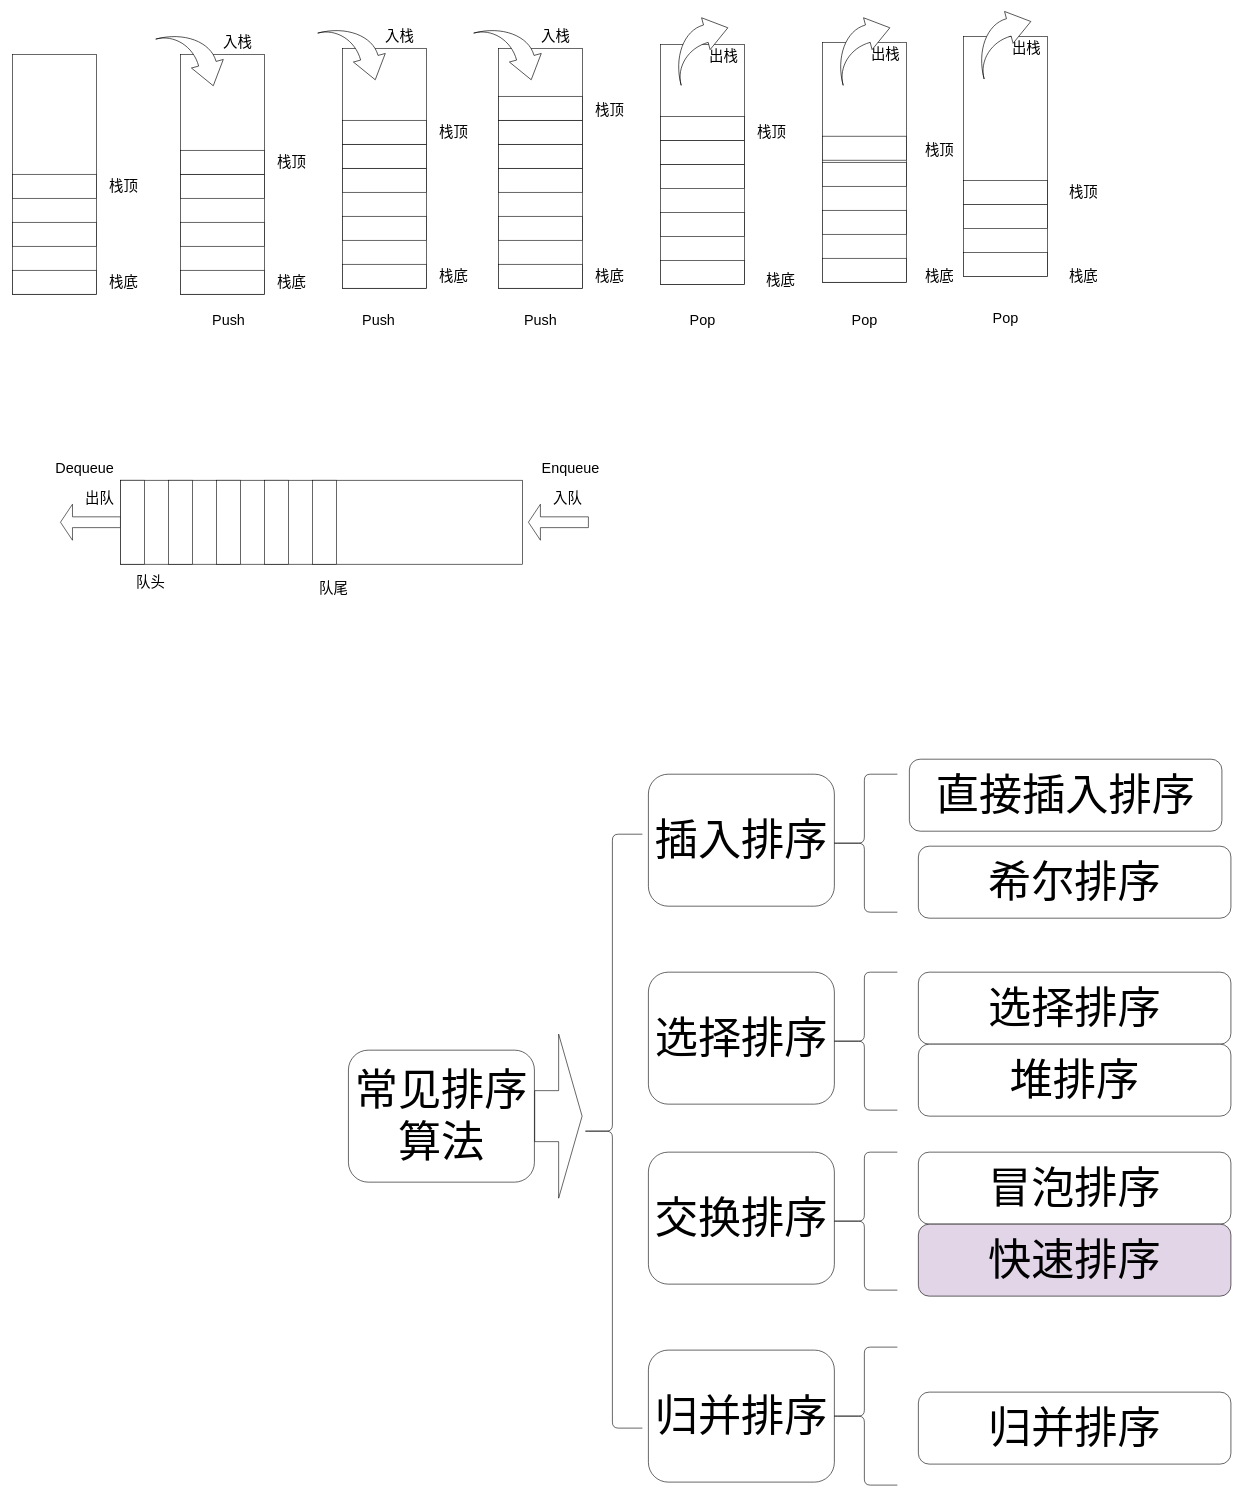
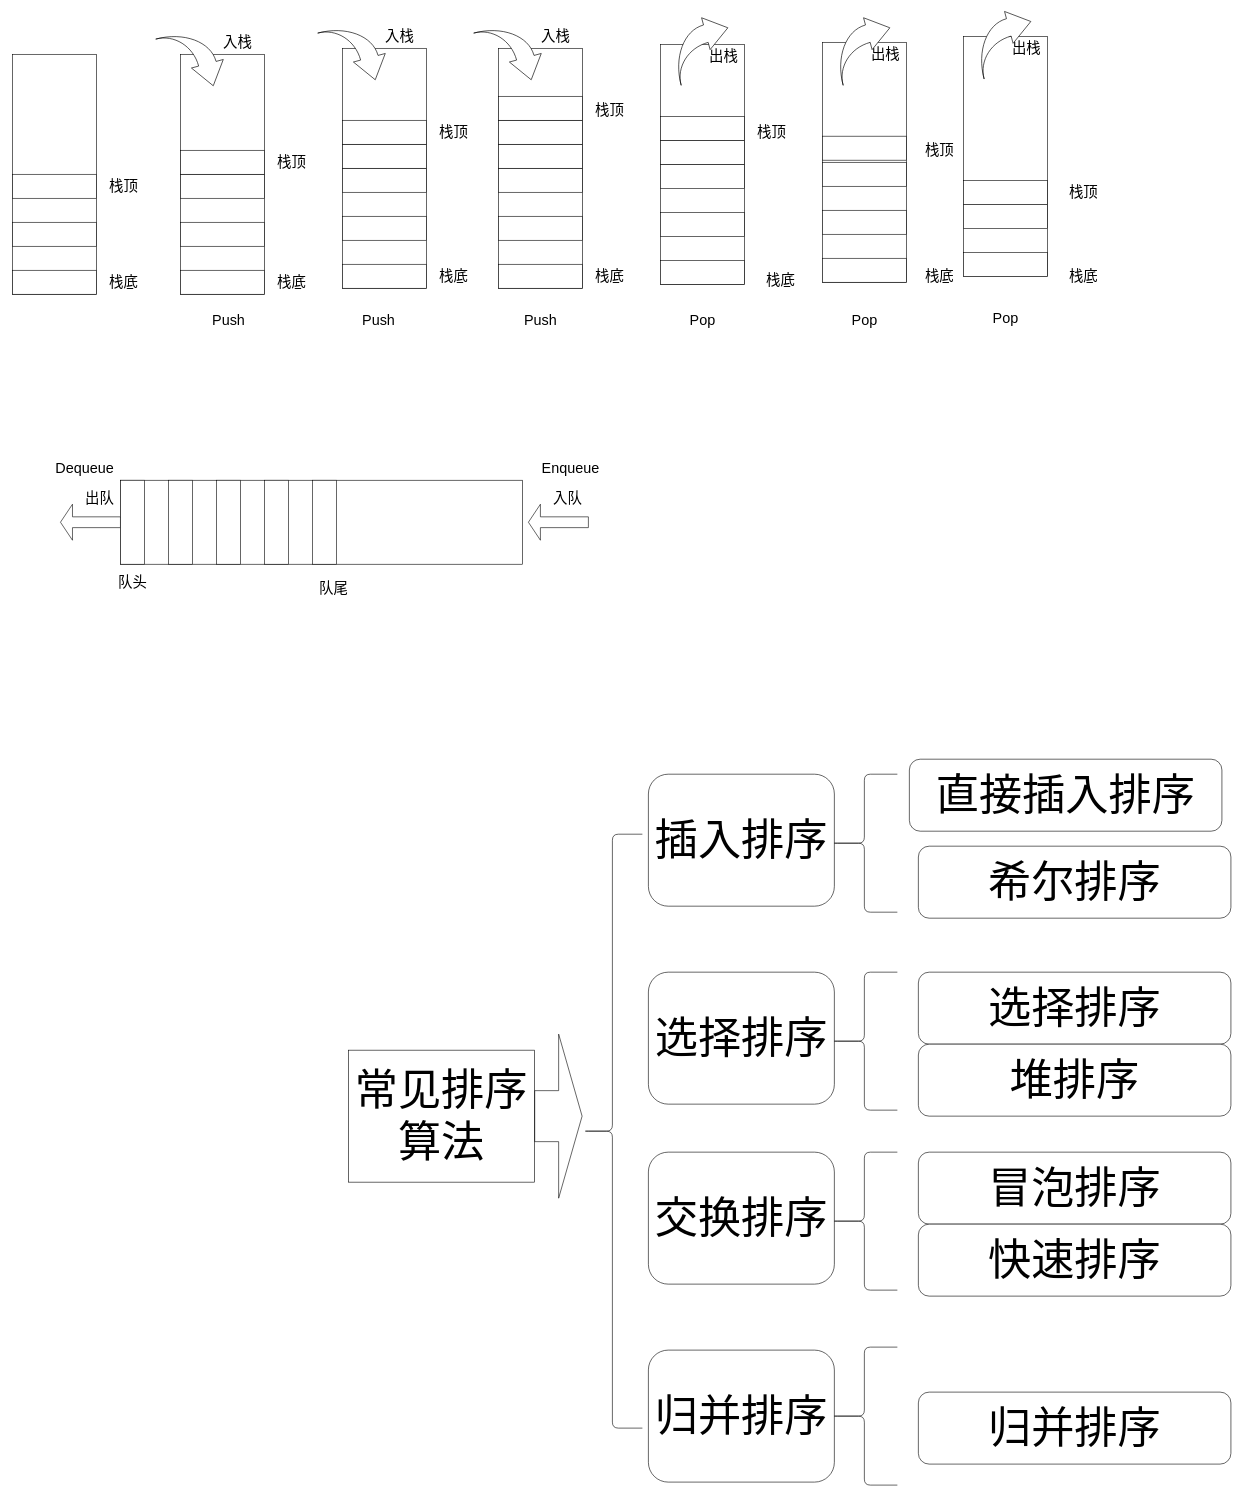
(150, 582) -> (132, 582)
(441, 1116) -> (441, 1116)
(1075, 1260) -> (1075, 1260)
